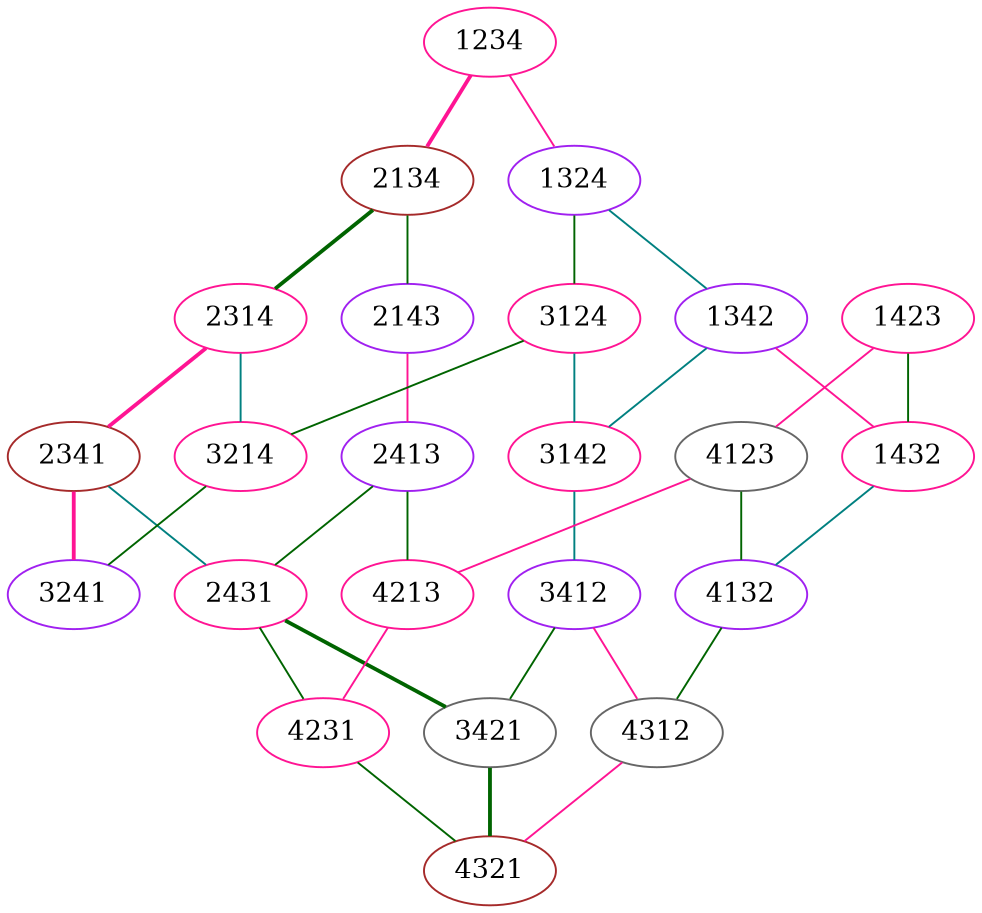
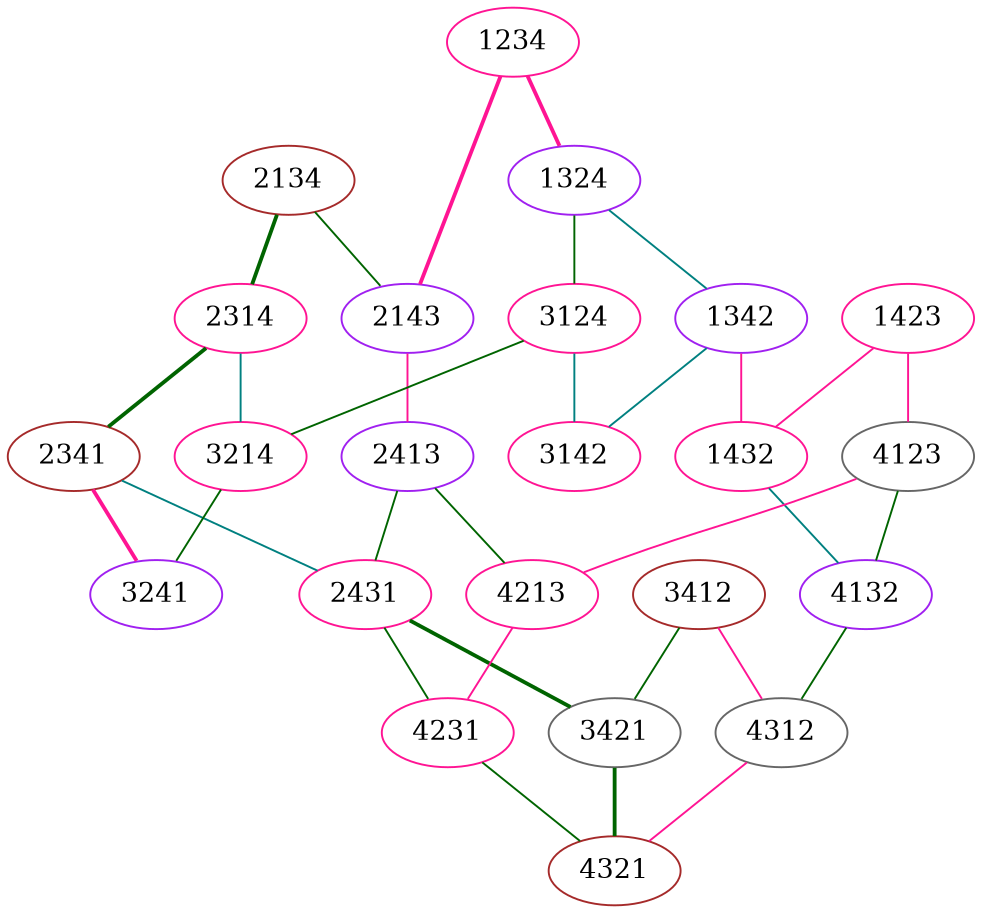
(449, 111) -> (460, 180)
(532, 111) -> (544, 111)
(157, 387) -> (157, 387)
(908, 388) -> (825, 387)
(574, 512) -> none
(574, 595) -> (699, 595)
